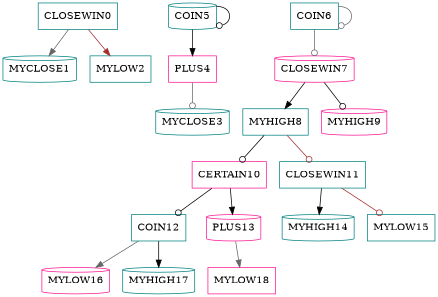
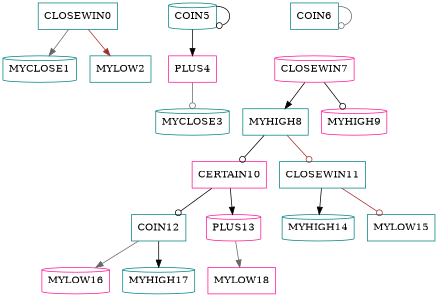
(314, 40) -> none
